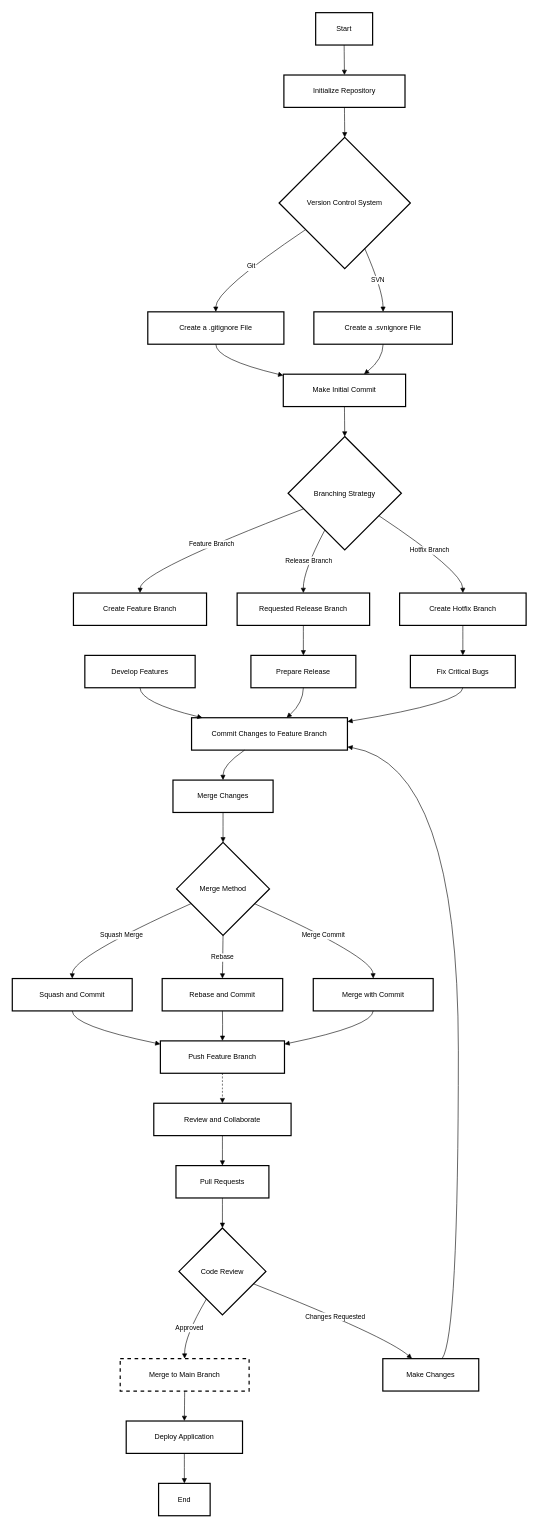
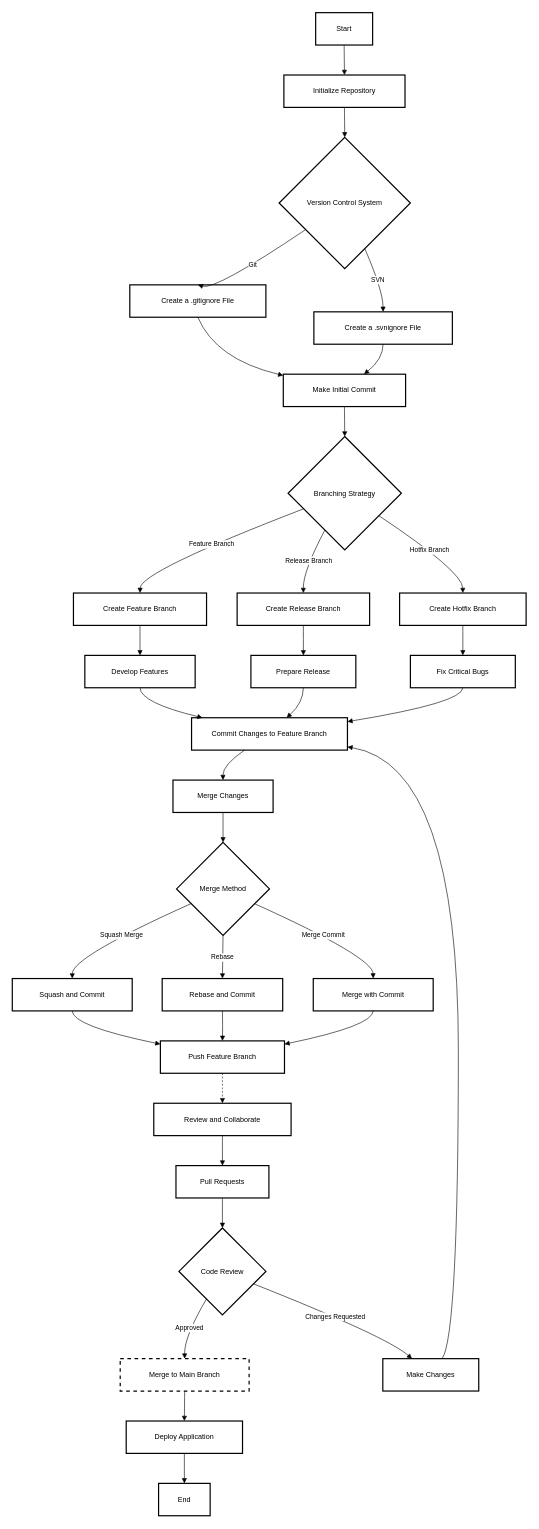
(216, 328) -> (198, 301)
(304, 609) -> (304, 609)
none -> (140, 649)
